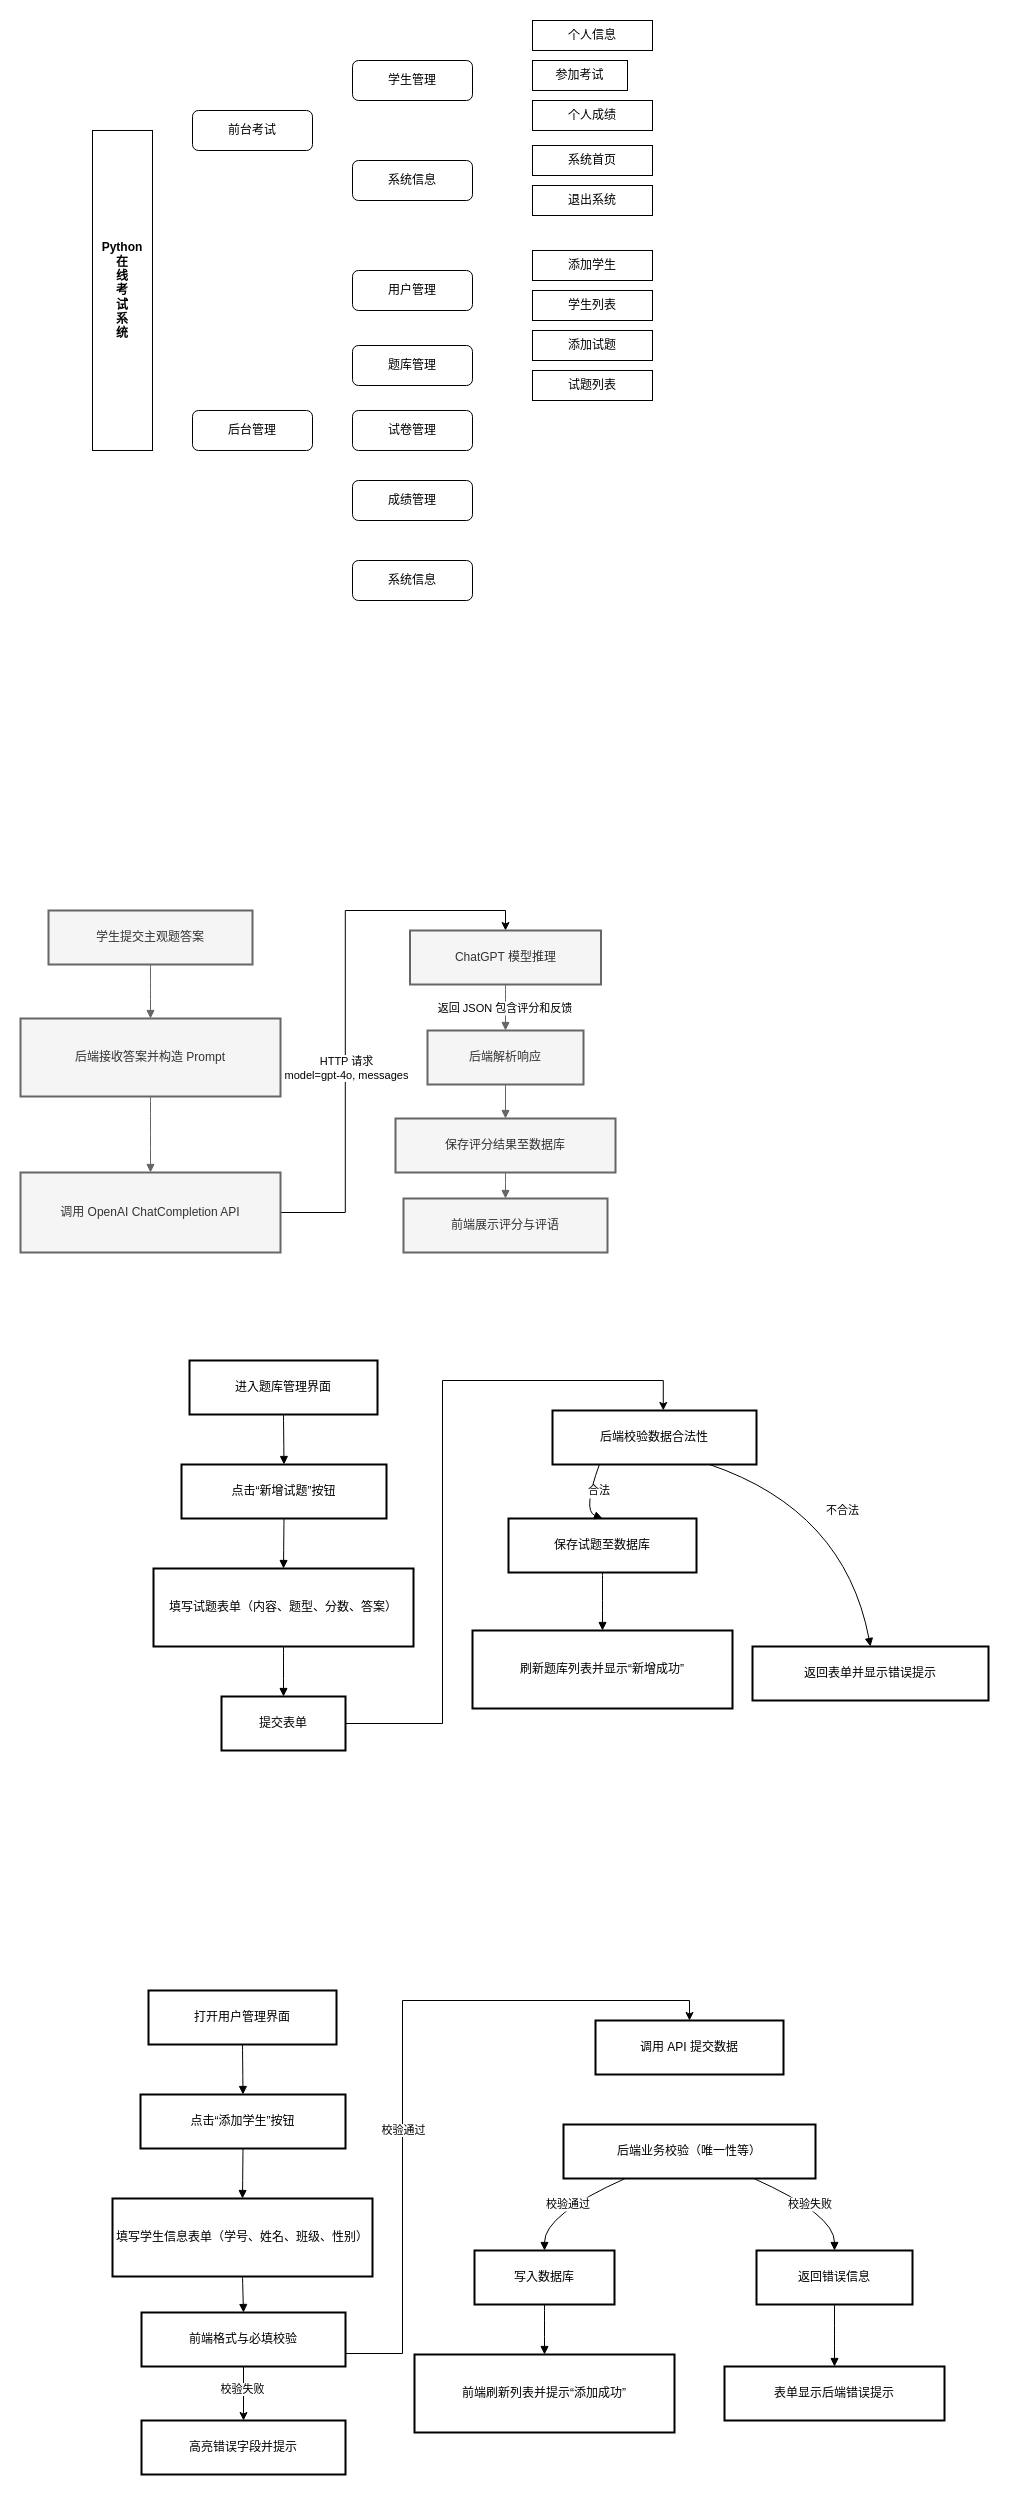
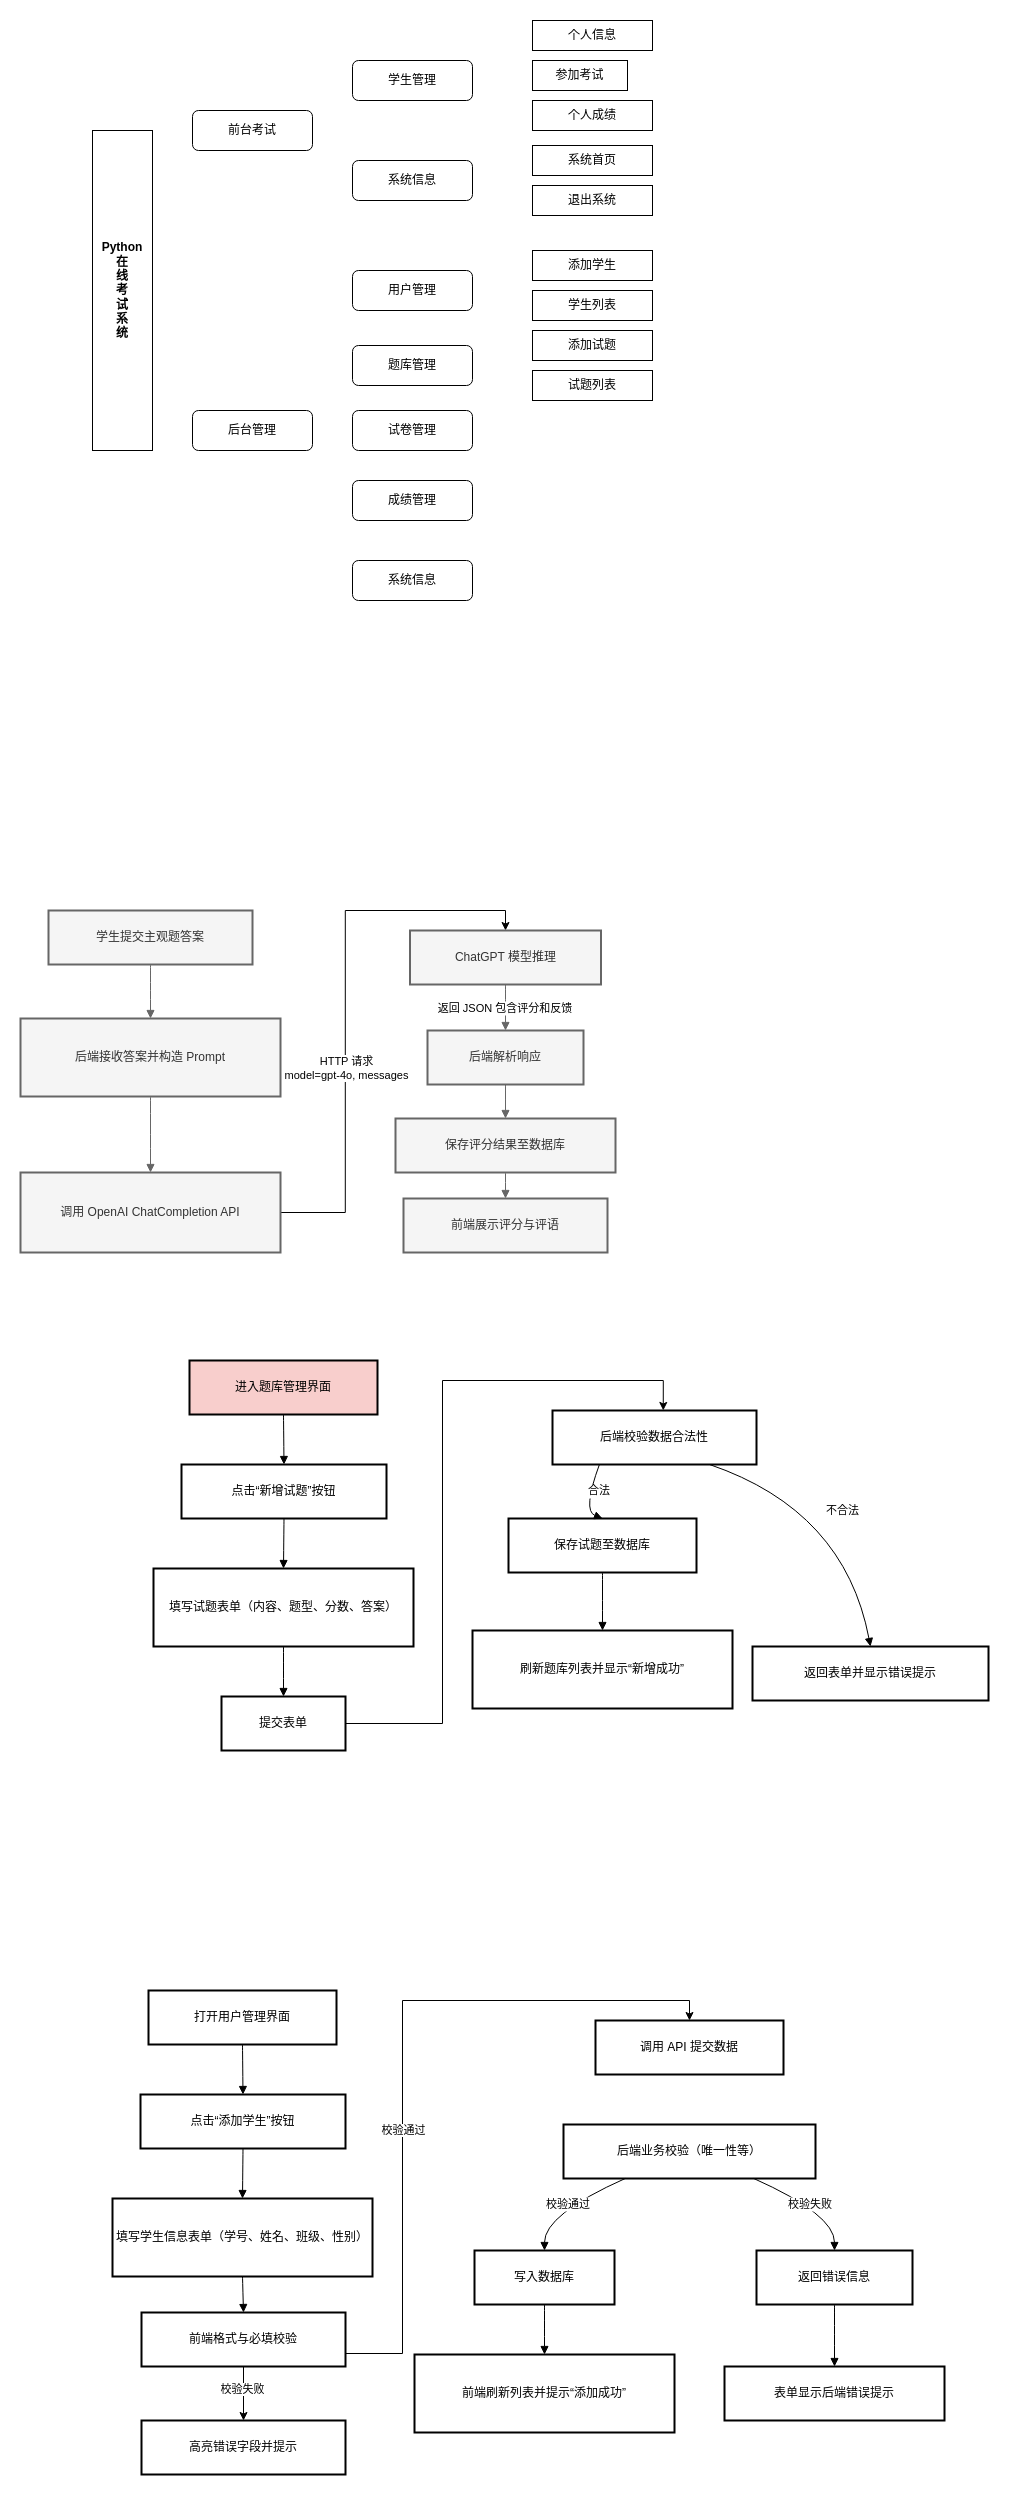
(284, 1388) -> (284, 1388)
